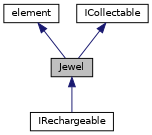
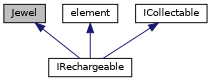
(55, 44) -> (90, 46)
(89, 44) -> (127, 43)
